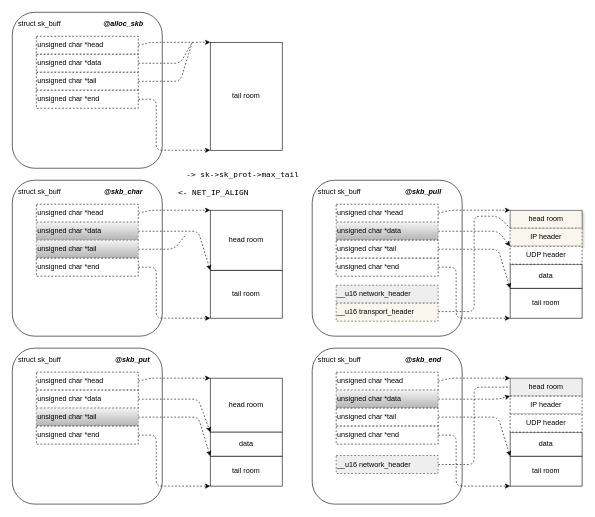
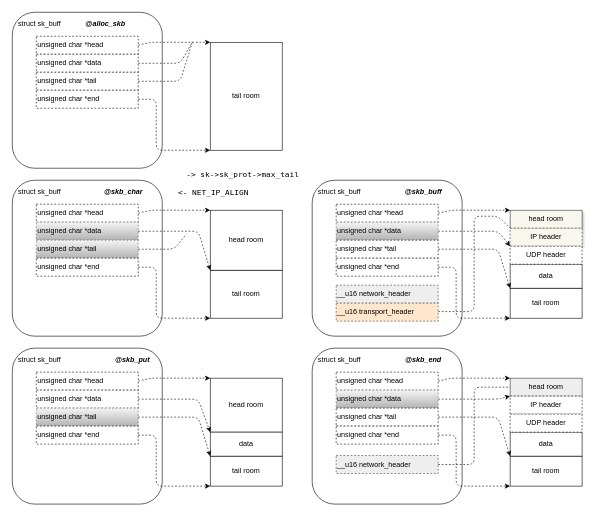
(123, 24) -> (105, 24)
(424, 192) -> (424, 192)
(387, 312) -> (387, 312)
